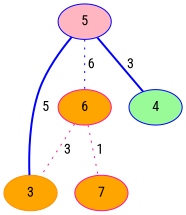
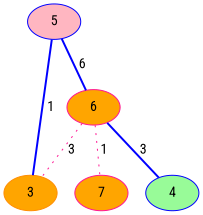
(85, 65) -> (74, 65)
(120, 65) -> (133, 150)
(44, 107) -> (49, 107)
